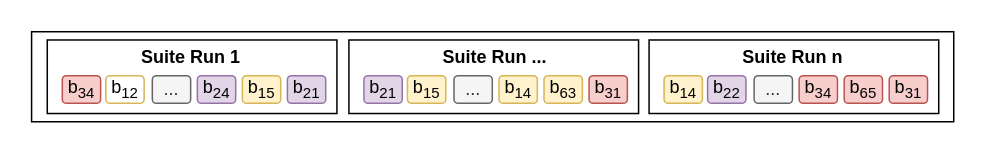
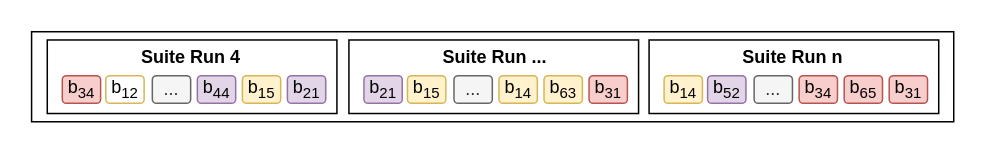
(191, 58) -> (191, 58)
(217, 89) -> (217, 89)
(727, 89) -> (727, 89)
